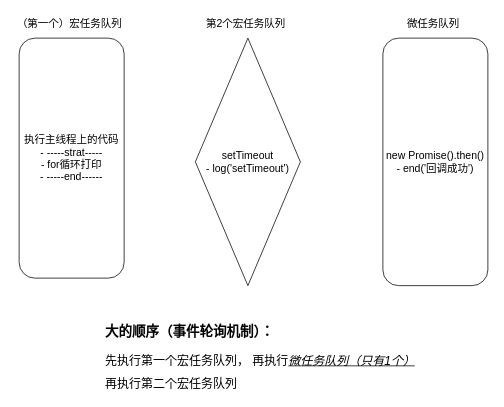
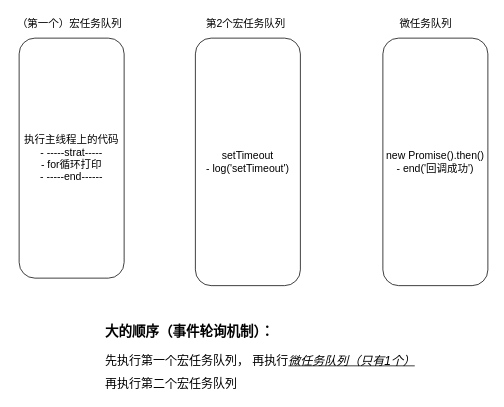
(434, 23) -> (426, 23)
(248, 162) -> (248, 162)
